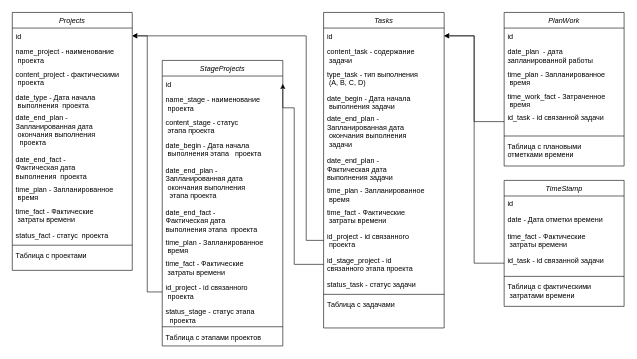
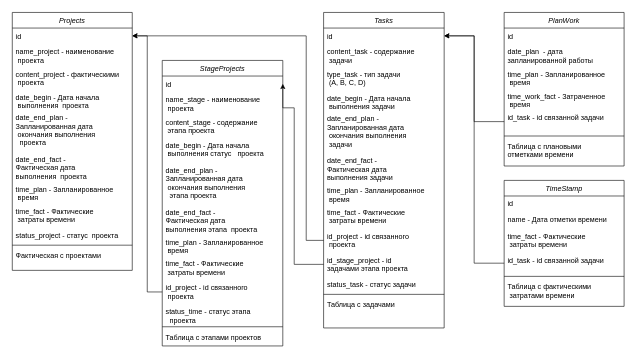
(377, 74) -> (369, 74)
(60, 97) -> (61, 97)
(208, 122) -> (216, 122)
(211, 145) -> (211, 145)
(355, 161) -> (356, 161)
(559, 220) -> (559, 220)
(72, 235) -> (78, 235)
(52, 256) -> (60, 256)
(366, 260) -> (366, 260)
(217, 312) -> (214, 312)
